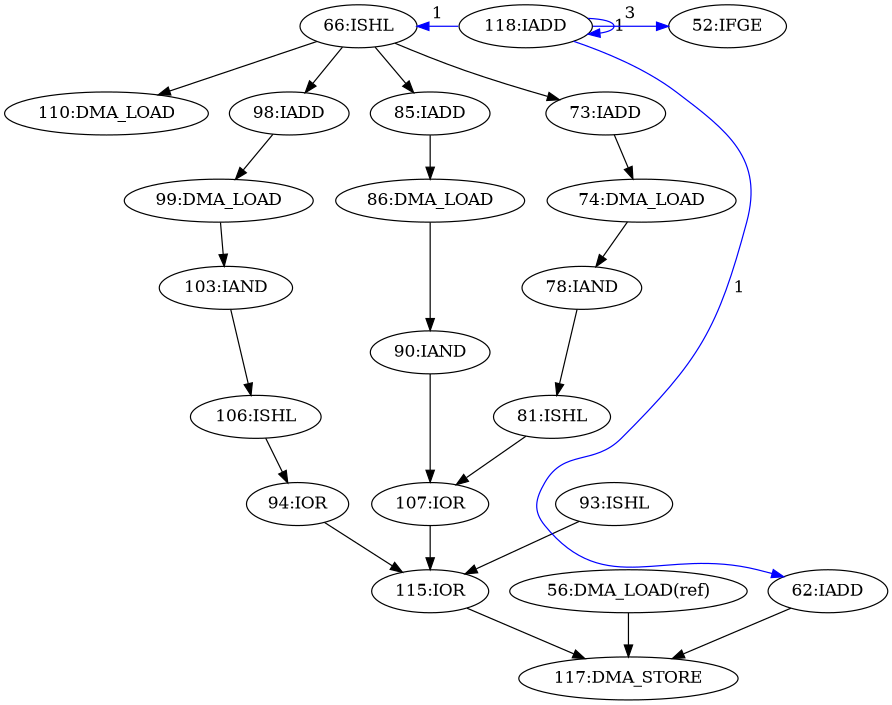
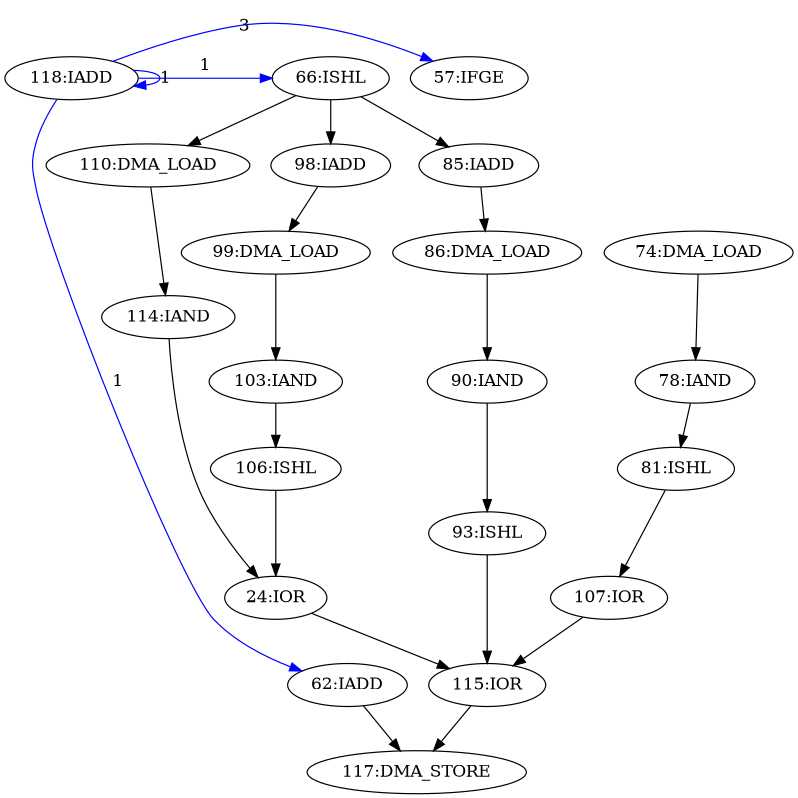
(728, 26) -> (469, 78)
(606, 113) -> none
none -> (168, 317)
(430, 422) -> (487, 451)
(298, 504) -> (276, 598)
(628, 591) -> none
